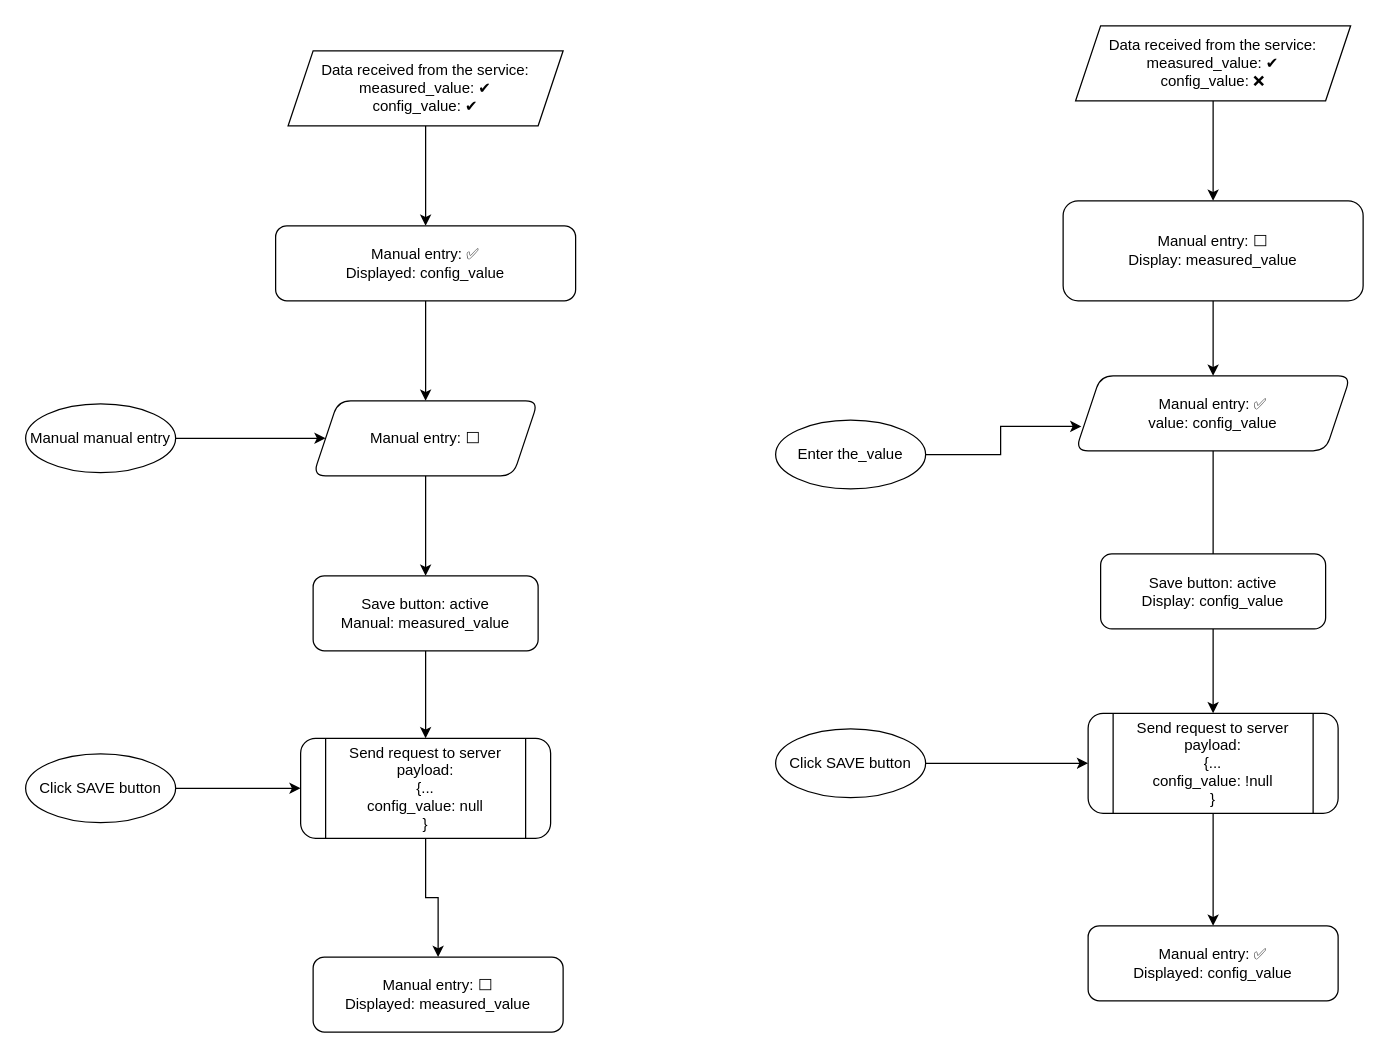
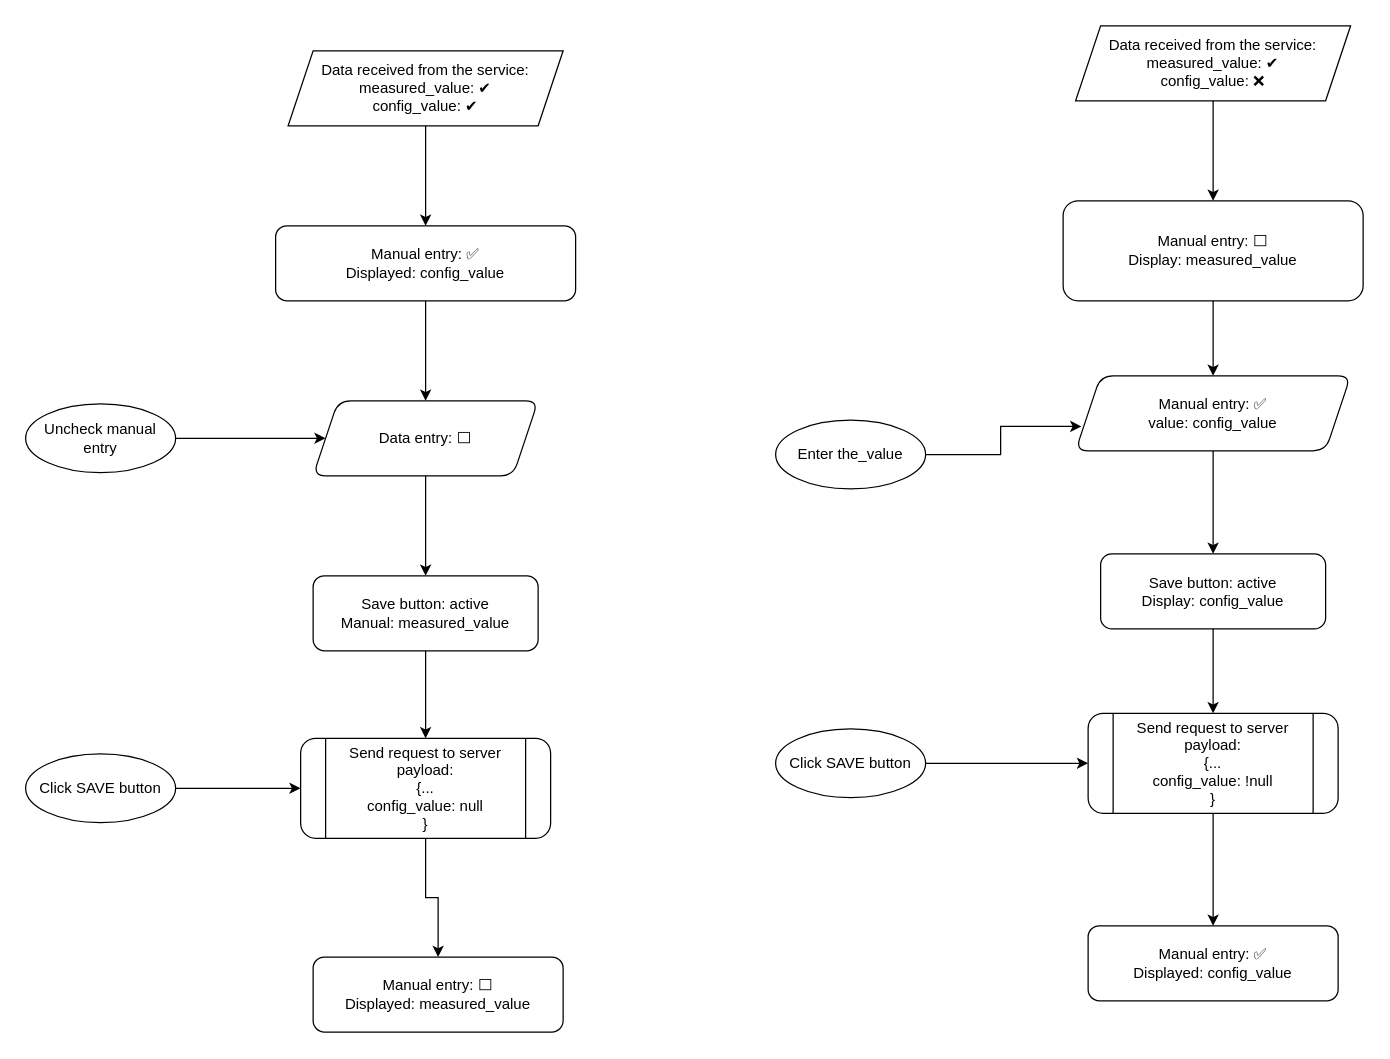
(101, 438) -> (101, 438)
(426, 438) -> (426, 438)
(1213, 547) -> (1213, 544)
